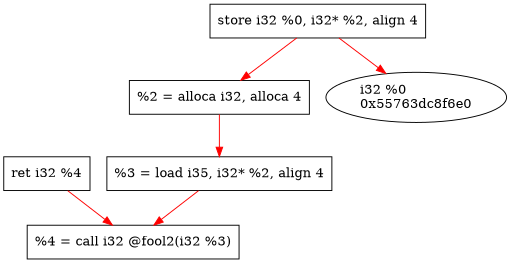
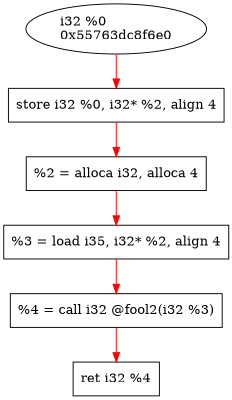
(359, 53) -> (116, 67)
(86, 205) -> (116, 340)
